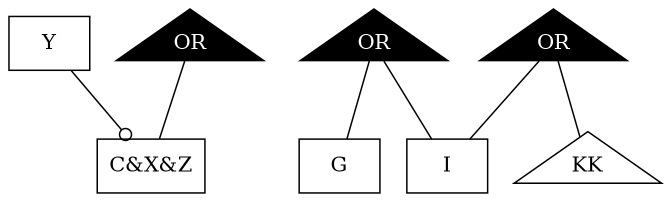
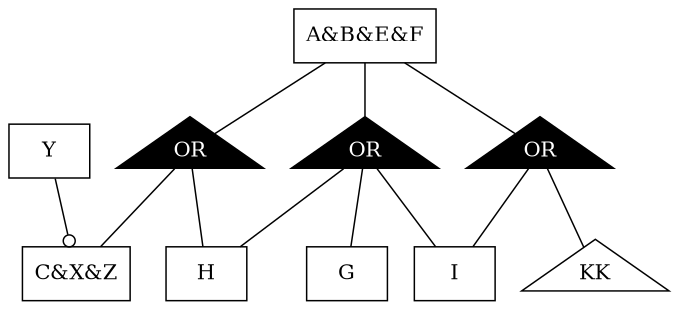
none -> (365, 36)
none -> (206, 274)
